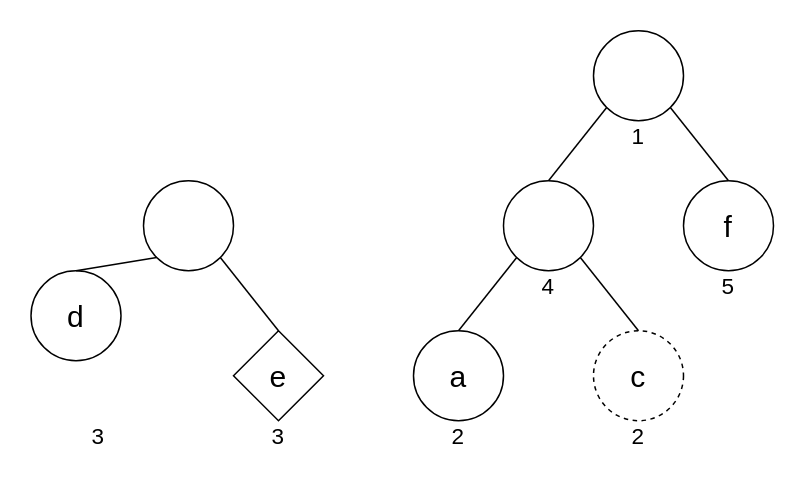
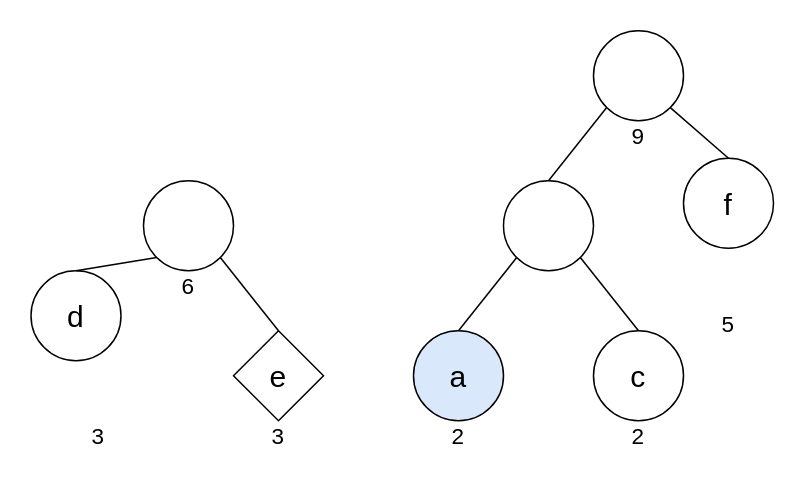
(638, 136) -> (638, 136)
(728, 226) -> (728, 203)
none -> (188, 286)
(548, 286) -> none
(728, 286) -> (728, 323)
(458, 376) -> (458, 376)
(638, 376) -> (638, 376)
